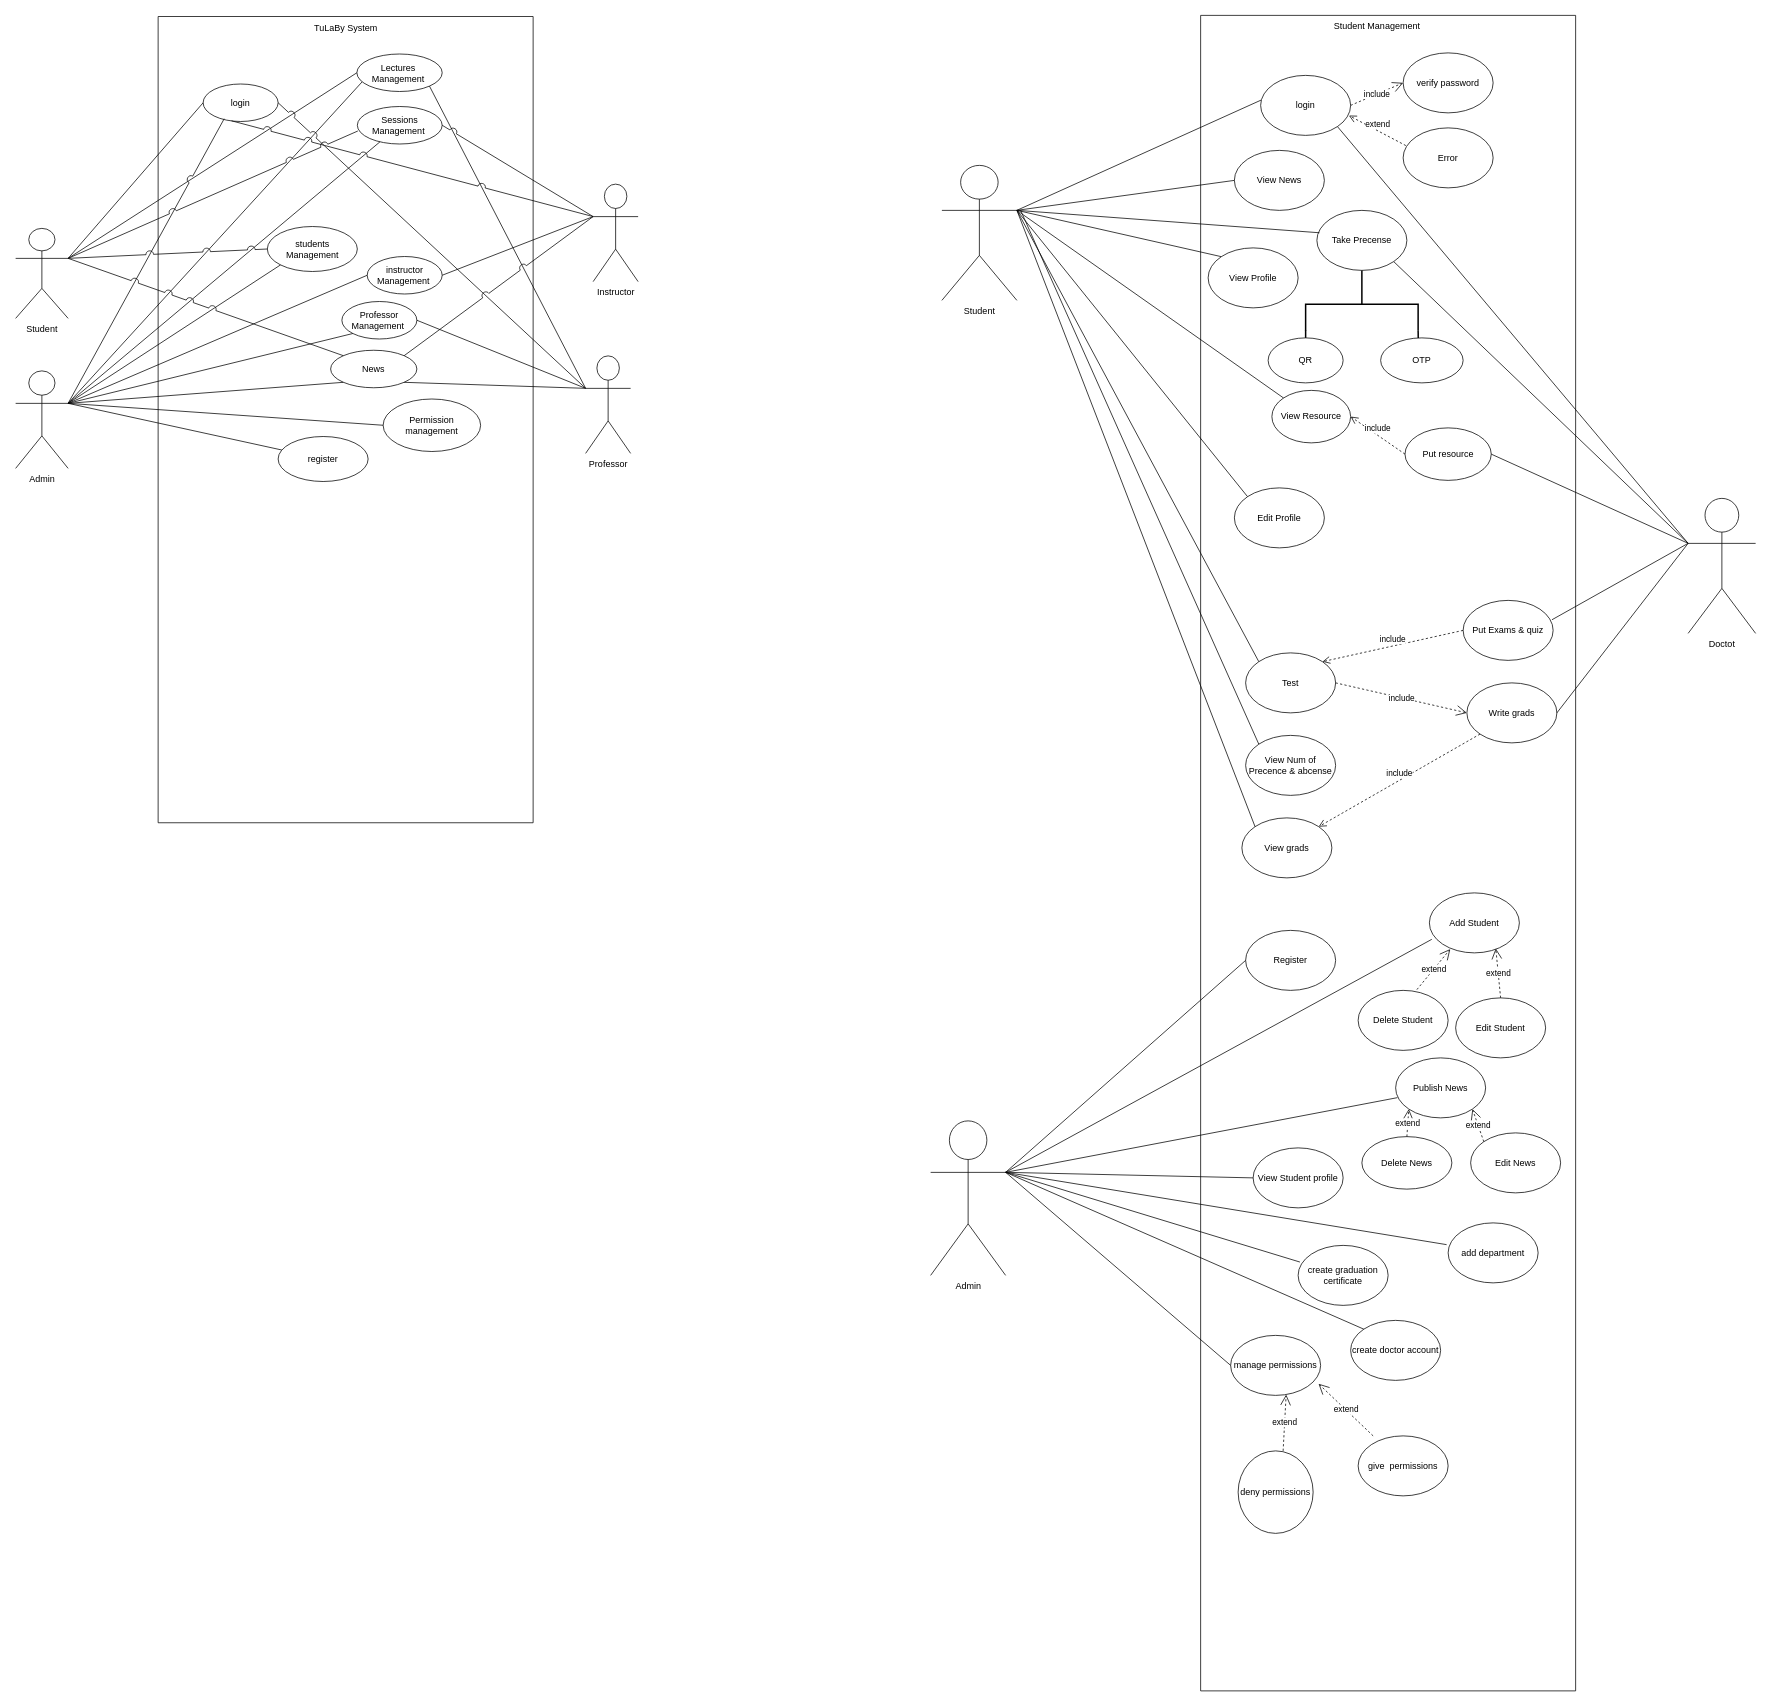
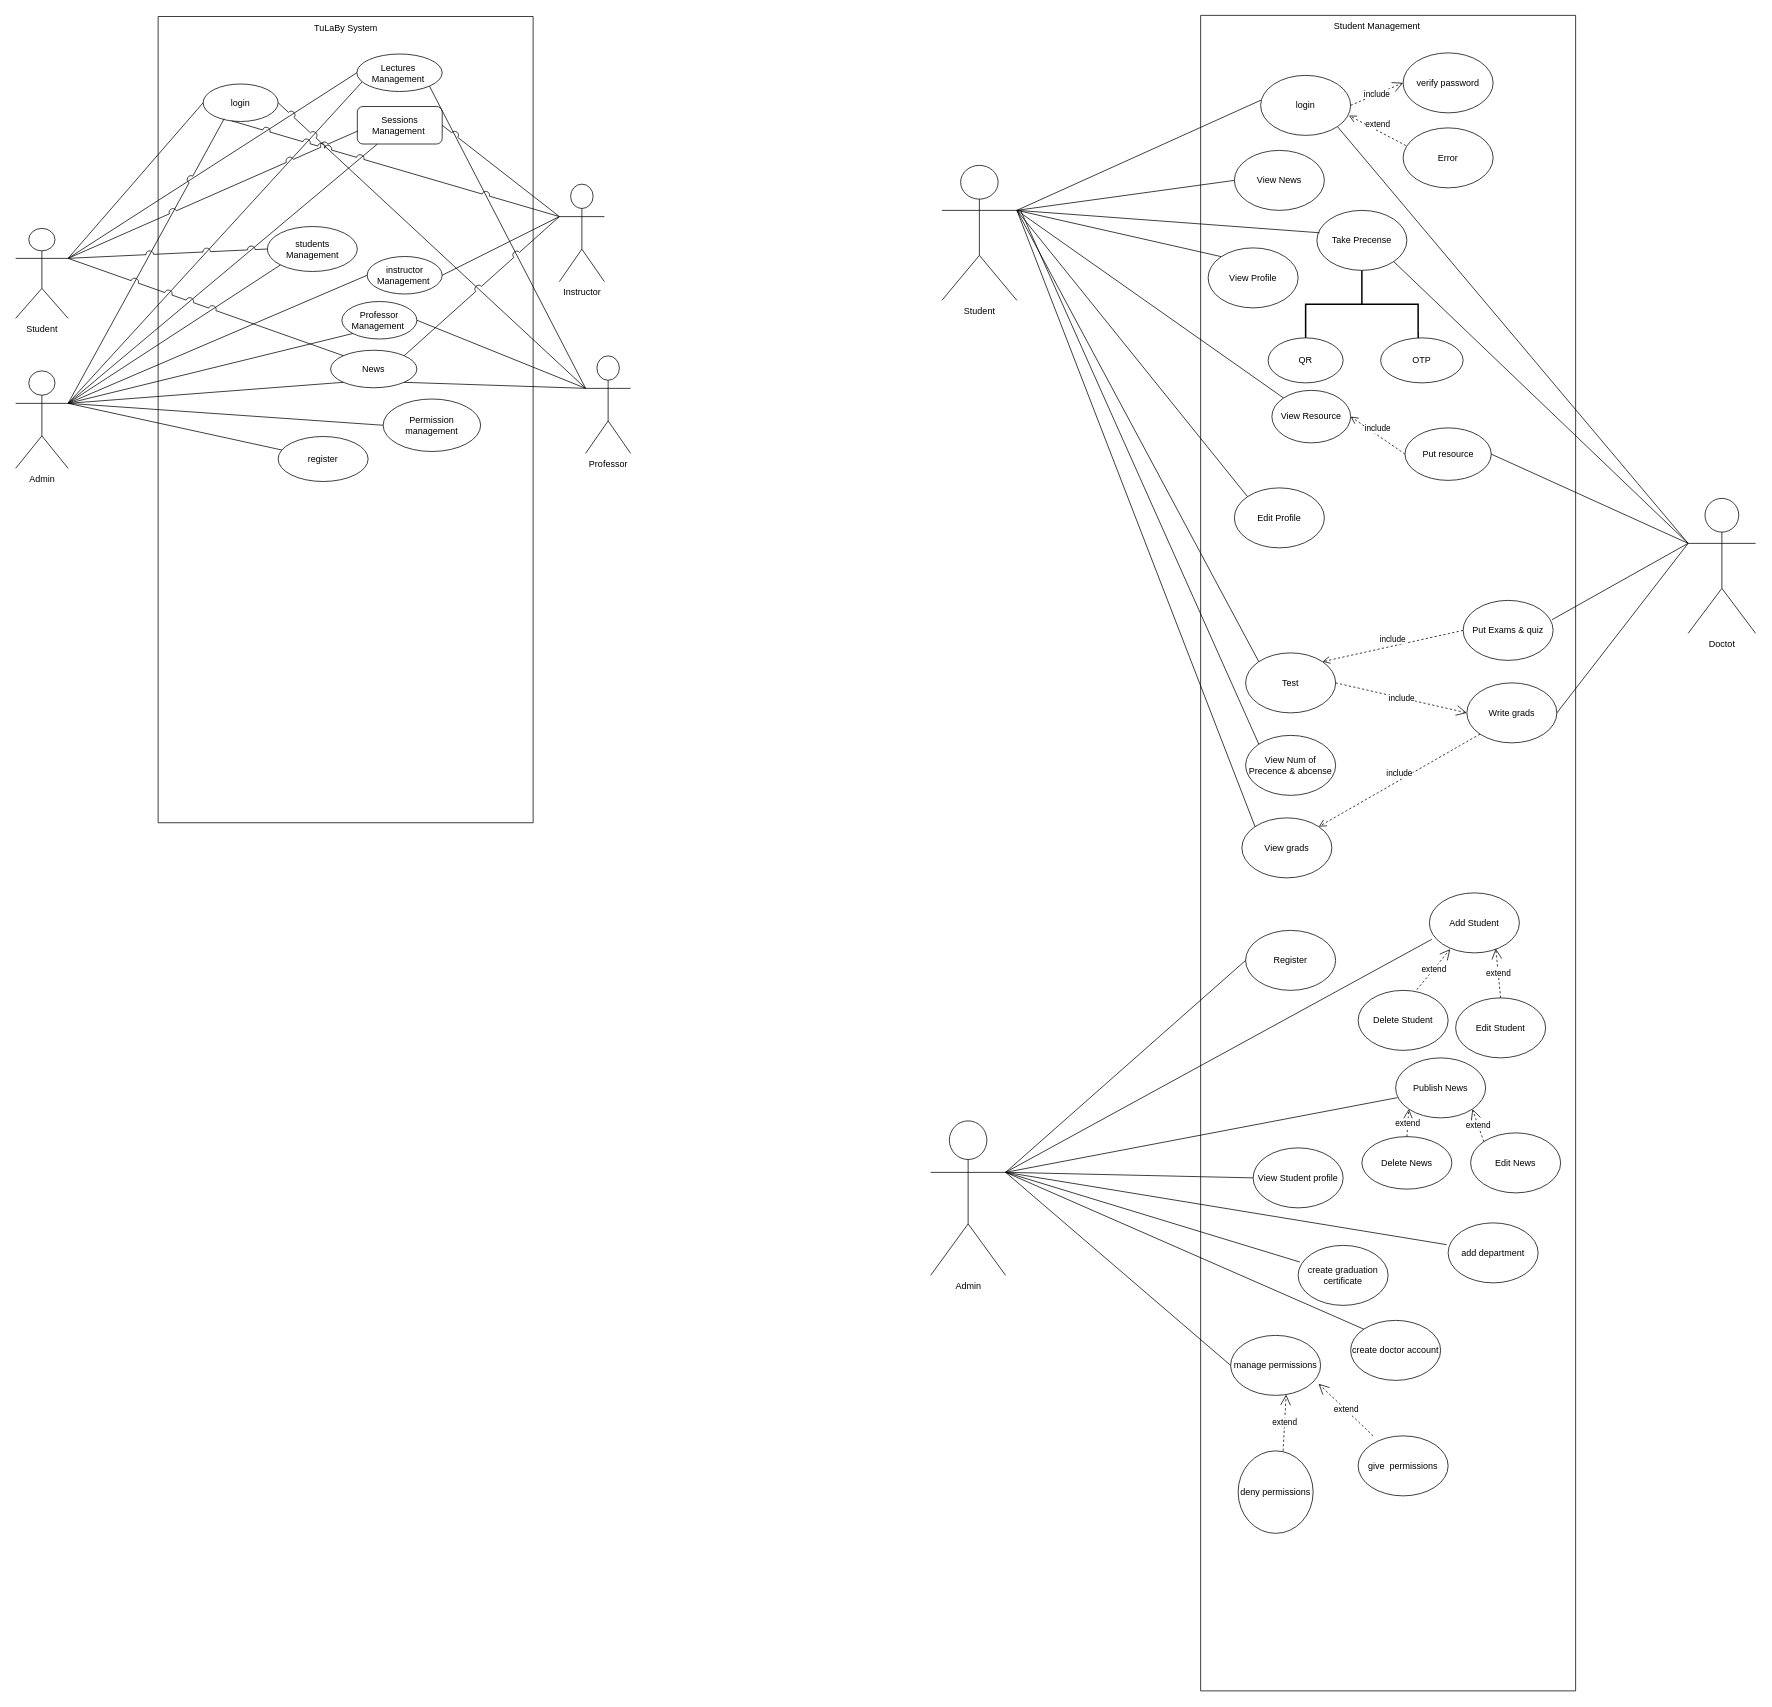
(400, 125) -> (400, 125)
(615, 233) -> (582, 233)
